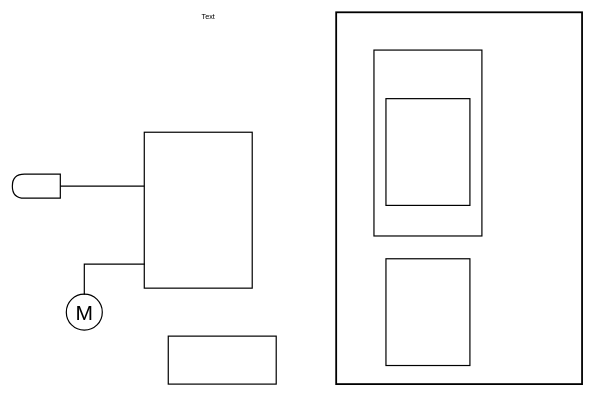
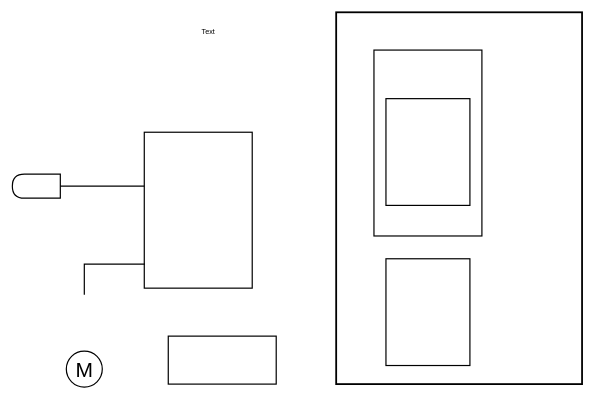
(209, 17) -> (209, 32)
(84, 312) -> (84, 369)
